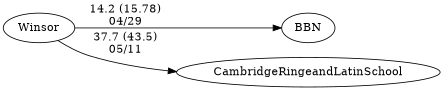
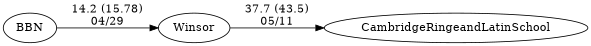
(174, 28) -> (103, 28)
